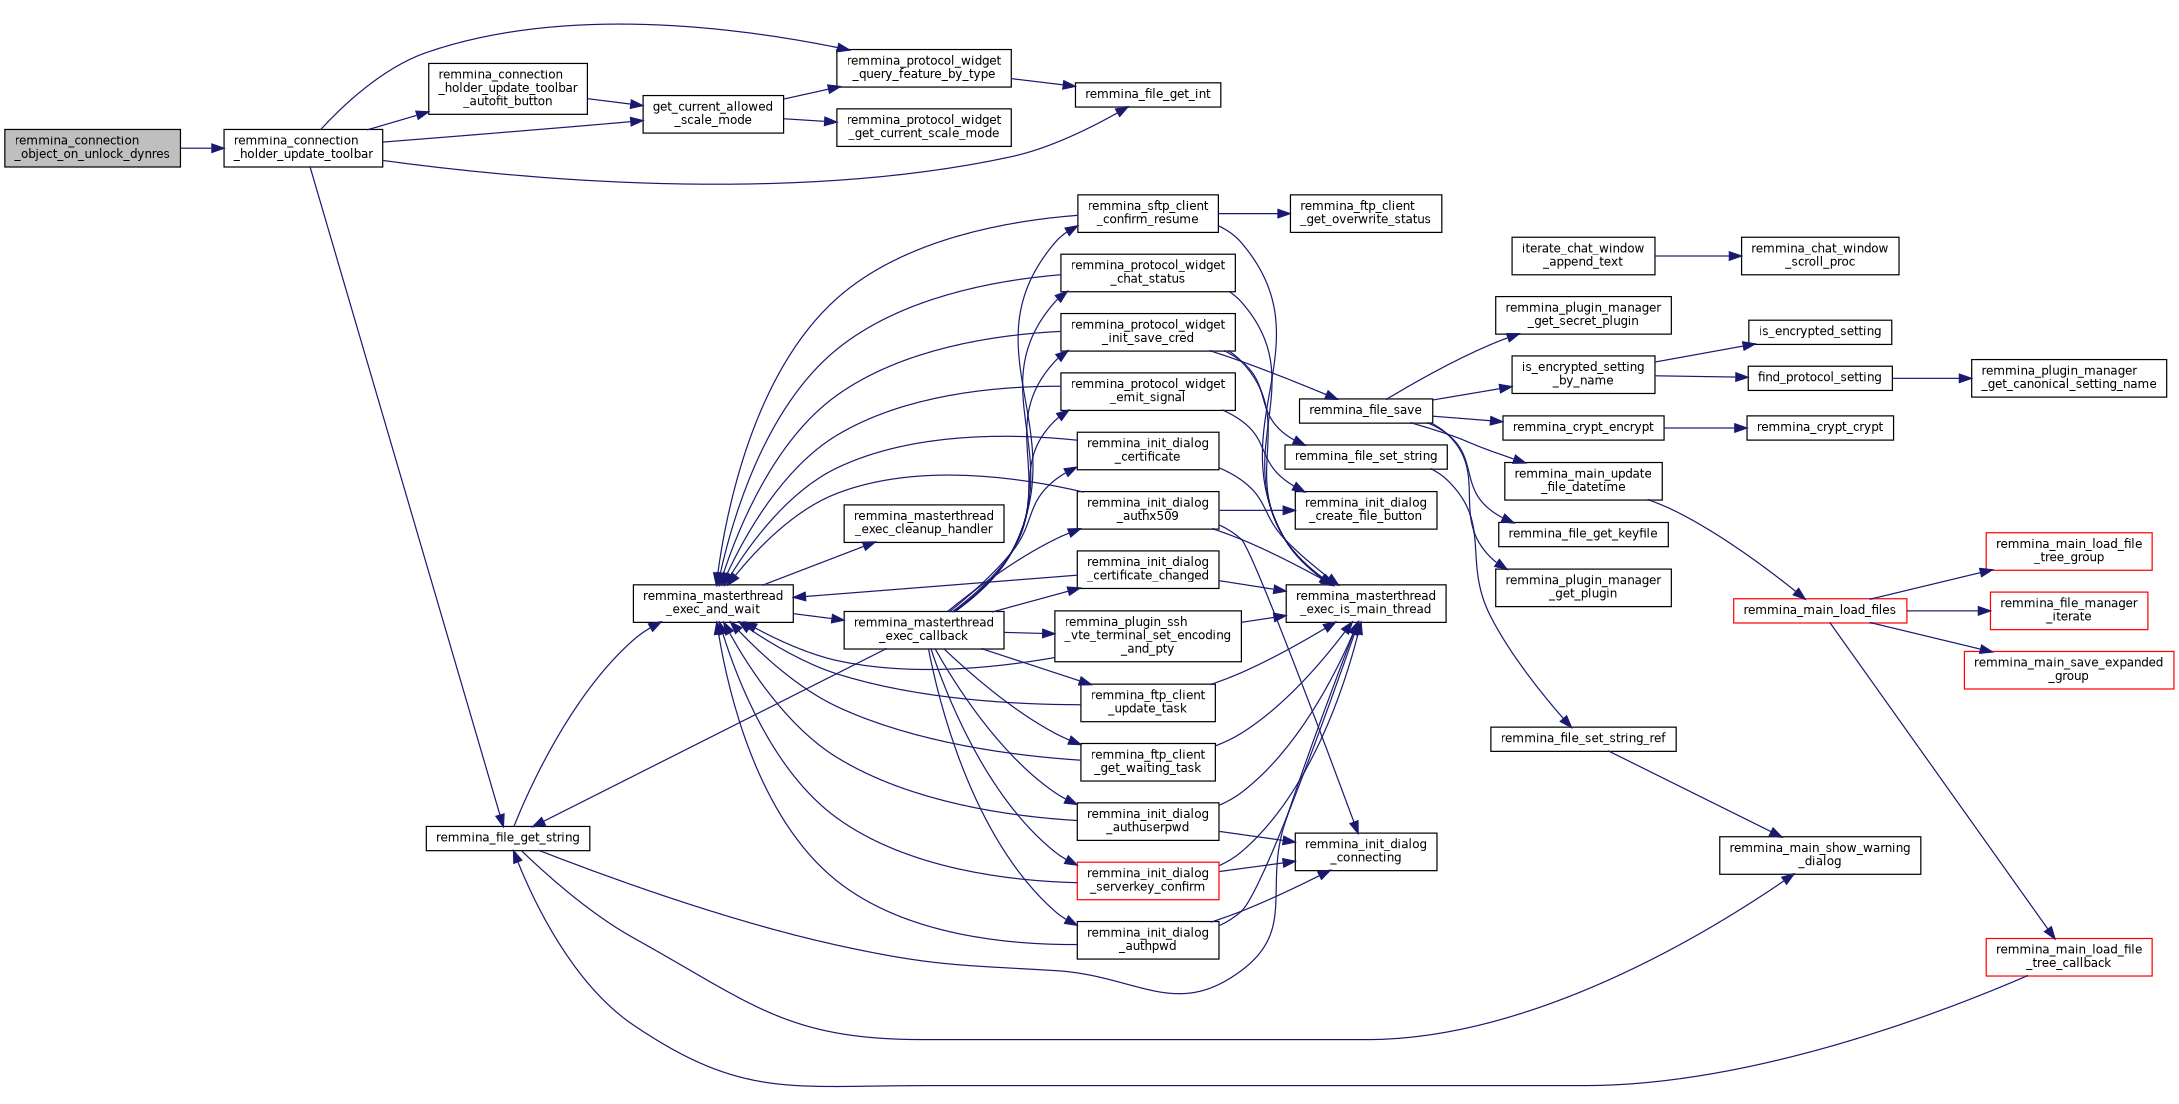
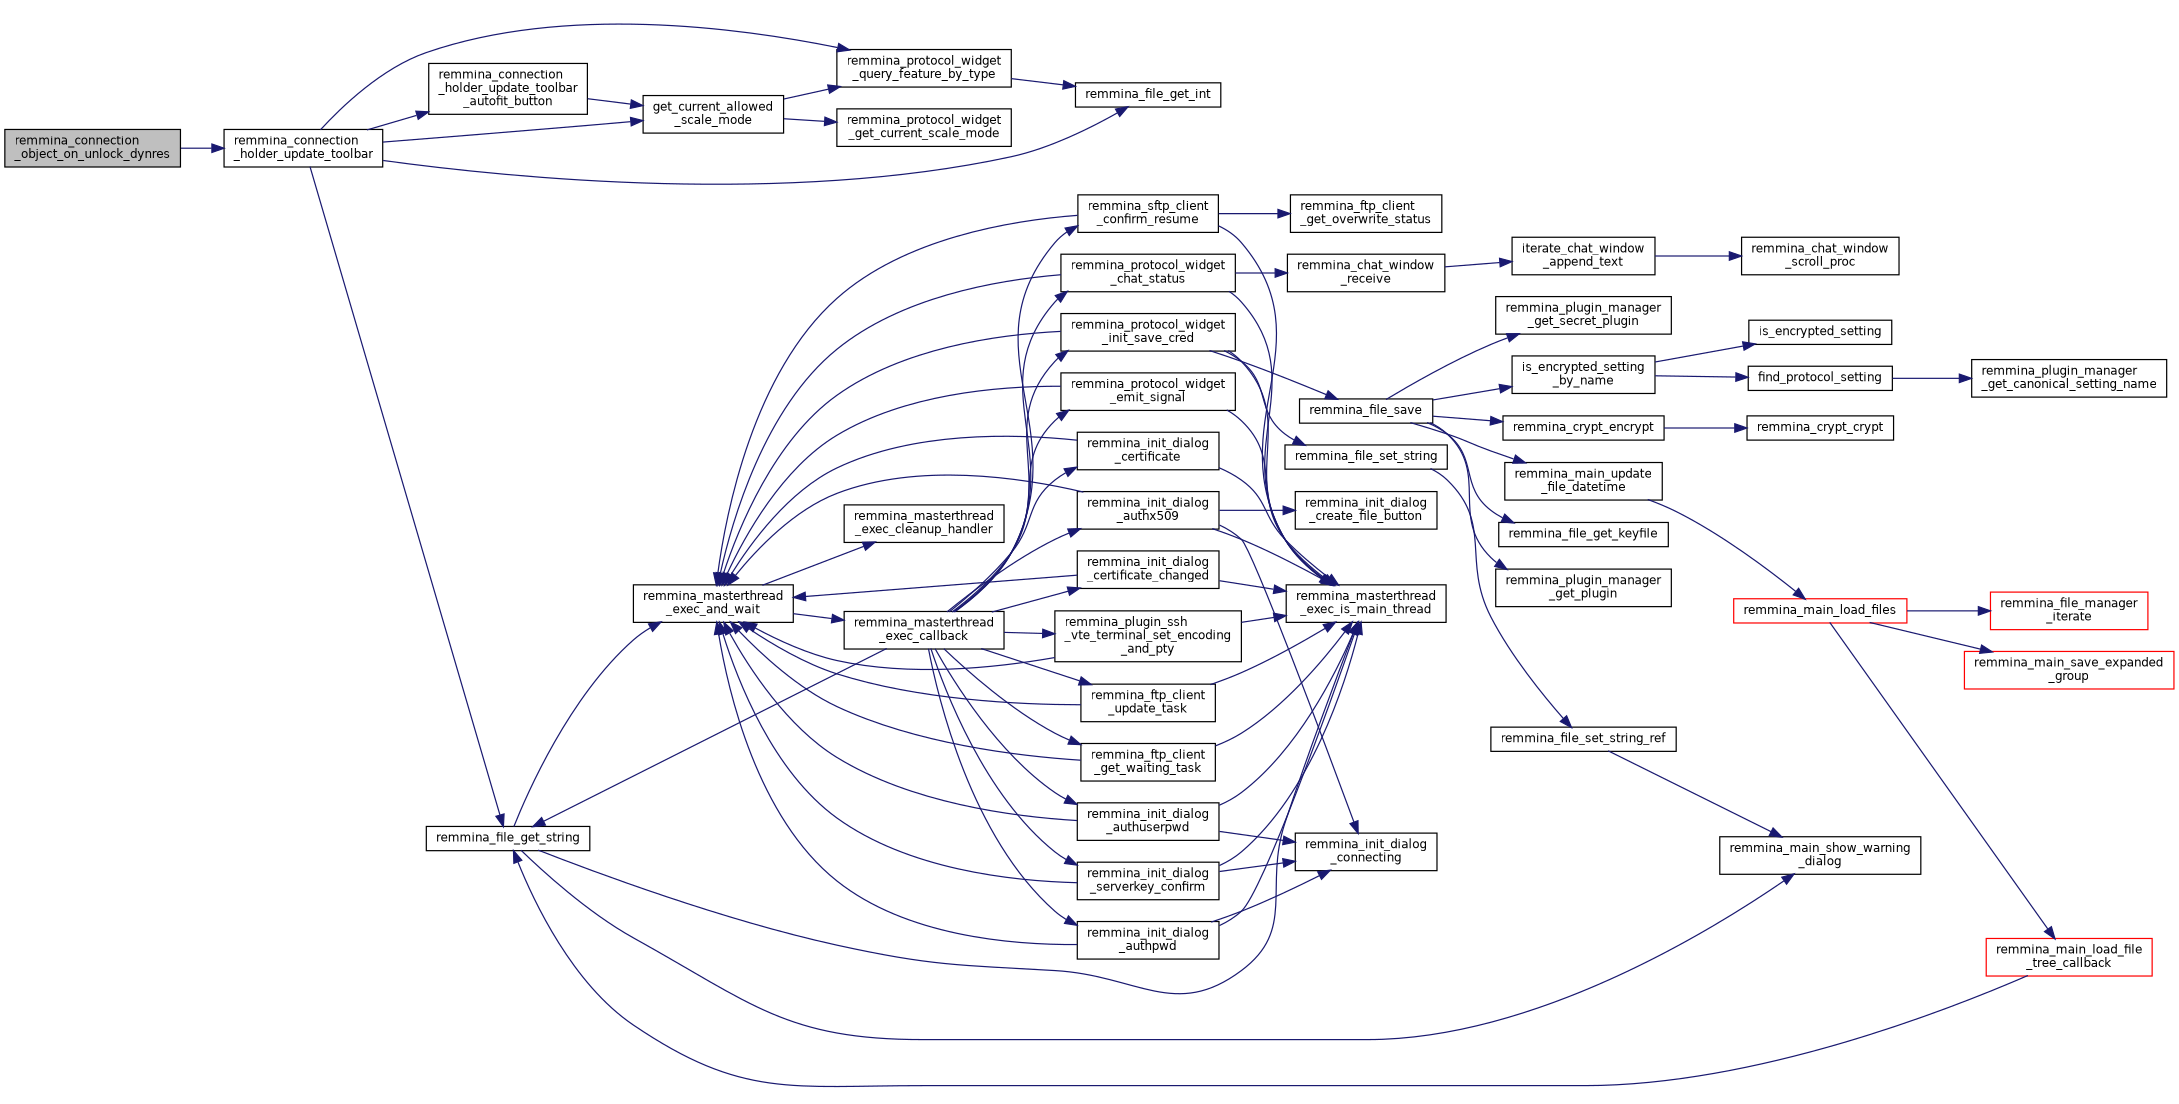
none -> (1366, 273)
(1256, 436) -> (1268, 497)
(2069, 552) -> none
(1148, 881) -> (1148, 881)
